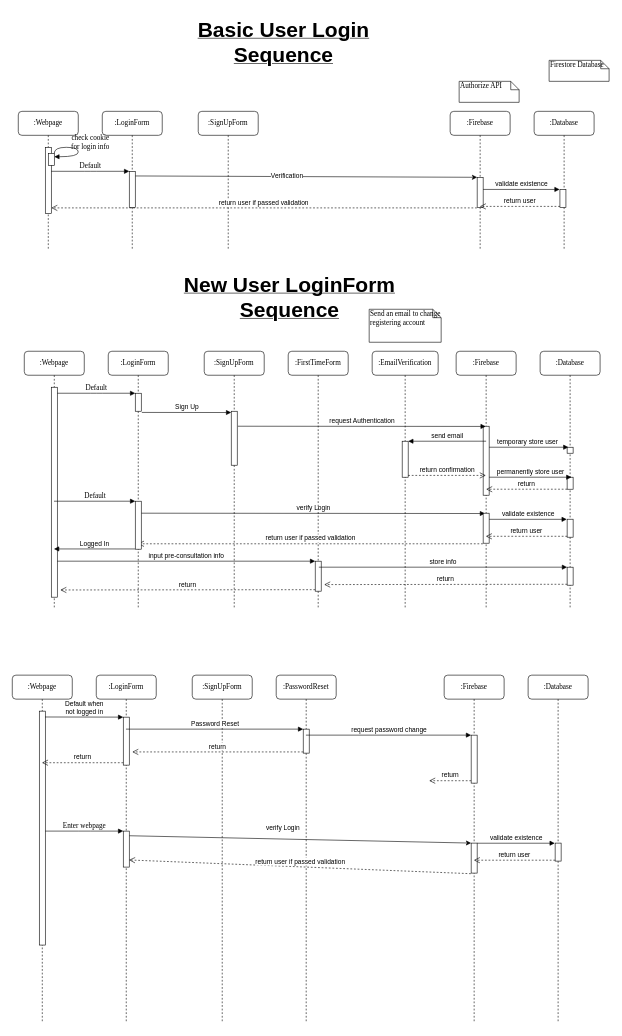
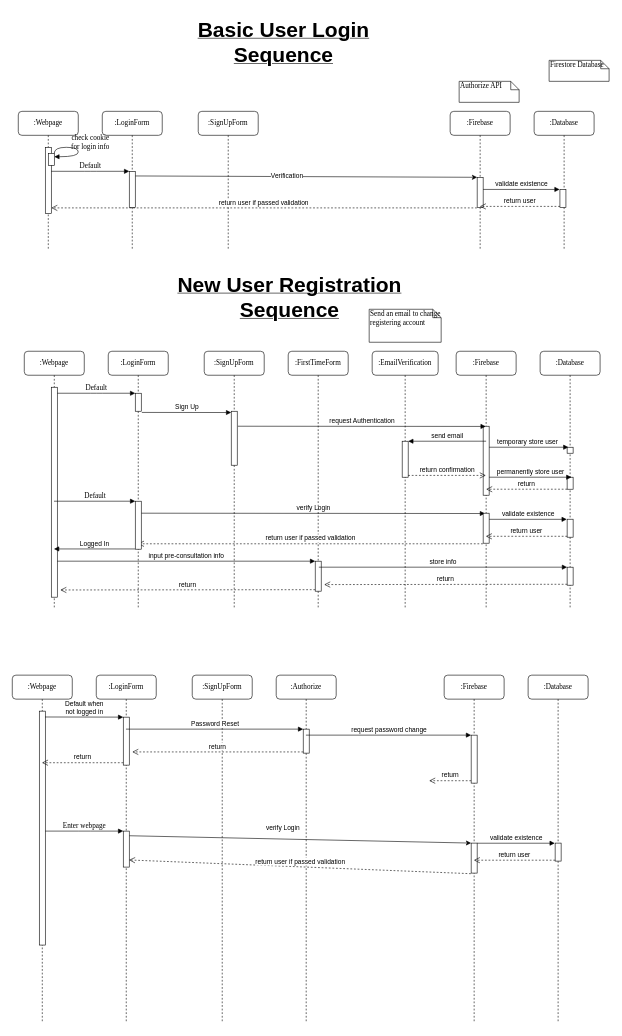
(290, 297) -> (290, 297)
(306, 687) -> (306, 687)
